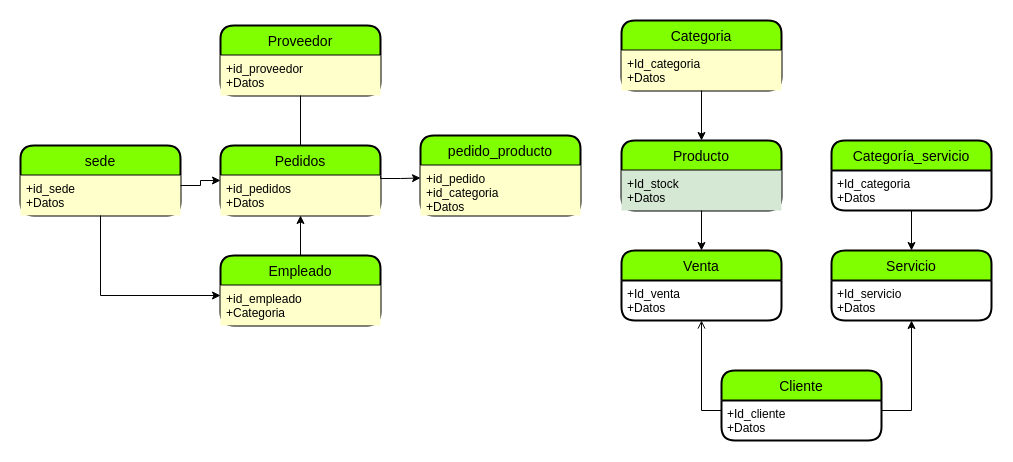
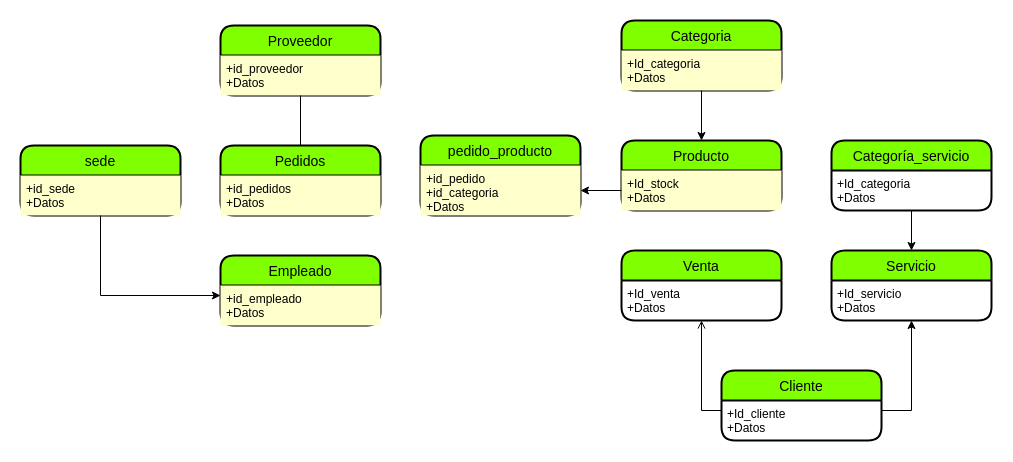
(398, 179) -> none
(200, 186) -> none
none -> (603, 191)
(702, 191) -> (702, 191)
(702, 228) -> none
(301, 238) -> none
(263, 299) -> (263, 299)
